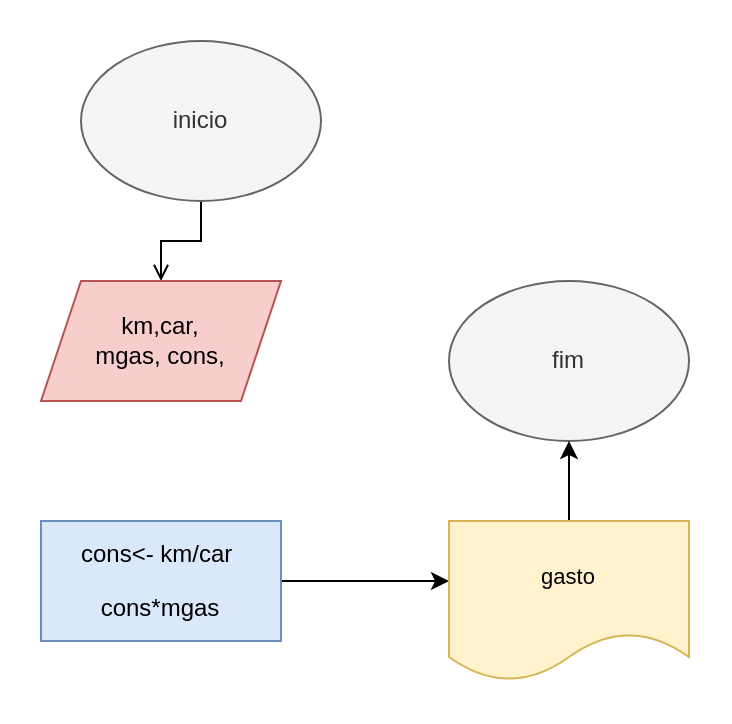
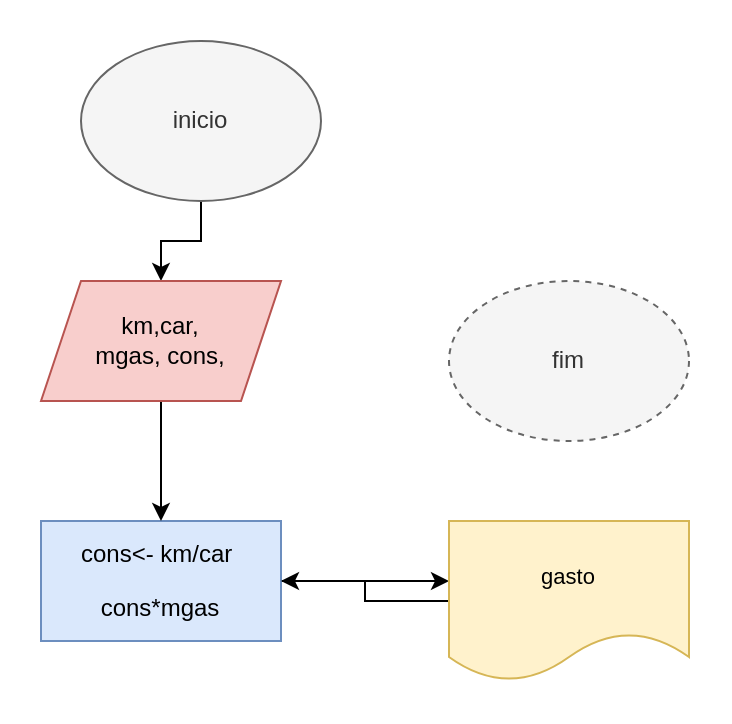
(161, 269) -> (161, 266)
(569, 361) -> (569, 361)
none -> (161, 454)
(569, 488) -> (399, 601)
